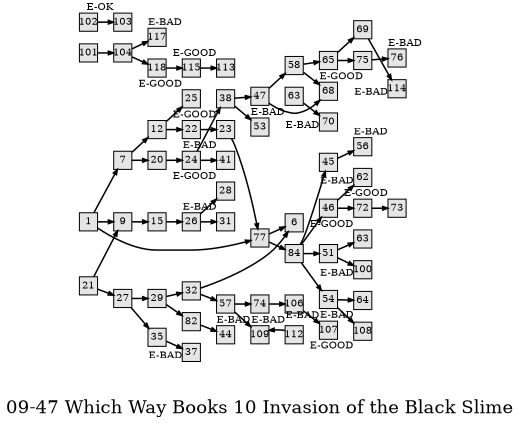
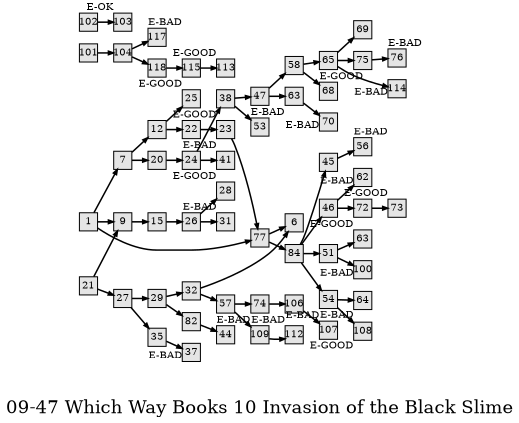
(378, 56) -> (359, 78)
(293, 113) -> (274, 96)
(280, 330) -> (274, 339)
